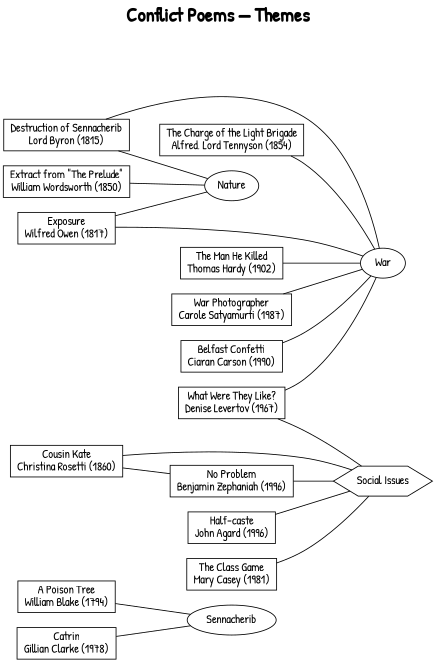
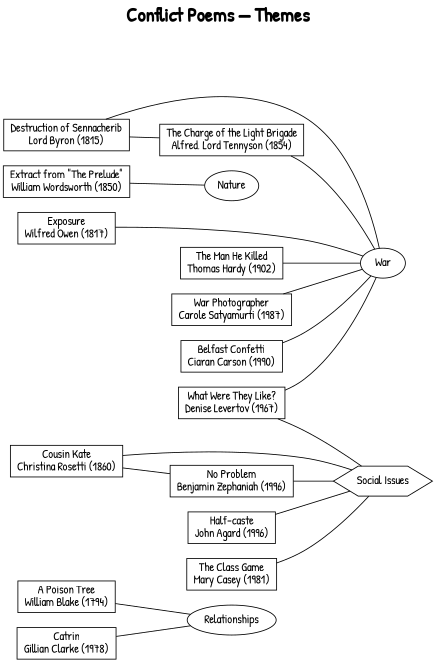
(163, 165) -> (144, 137)
(161, 204) -> none
(232, 620) -> (232, 620)
